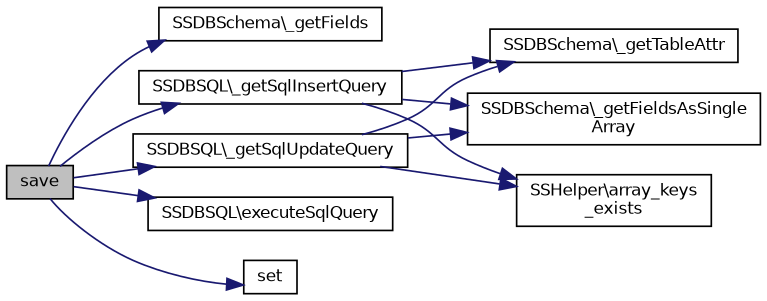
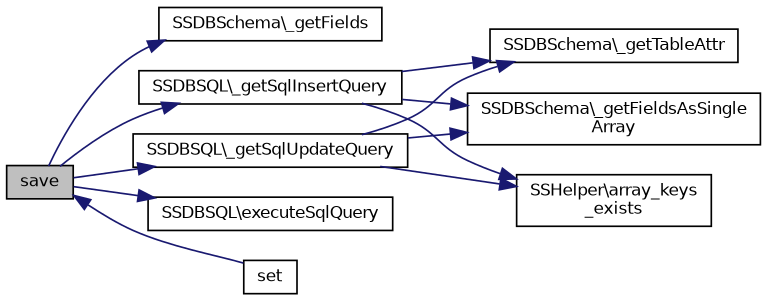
(130, 259) -> (163, 241)
